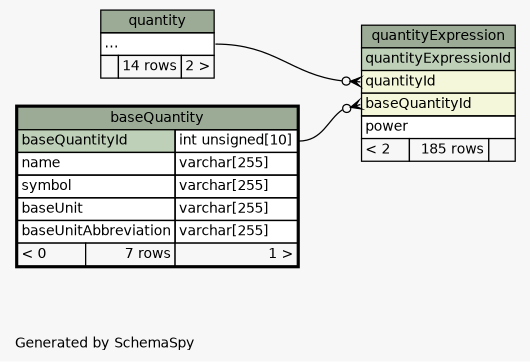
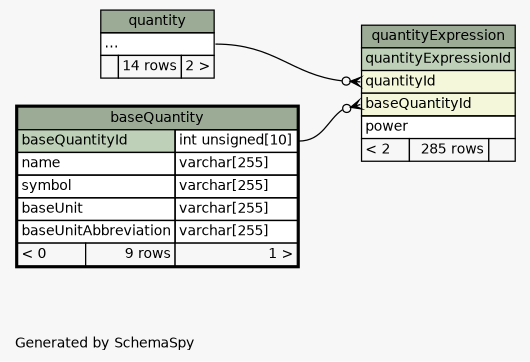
(453, 149) -> (453, 149)
(148, 254) -> (148, 254)
